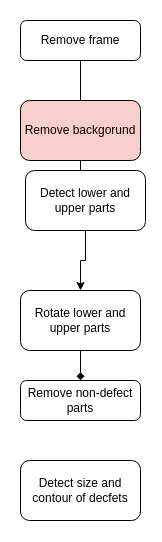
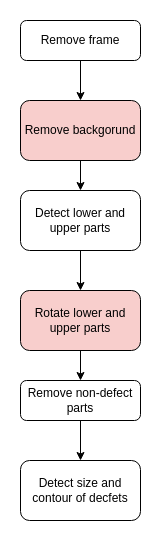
(81, 95) -> (81, 92)
(86, 201) -> (81, 221)
(81, 321) -> (81, 321)
(81, 372) -> (81, 372)
none -> (81, 437)
